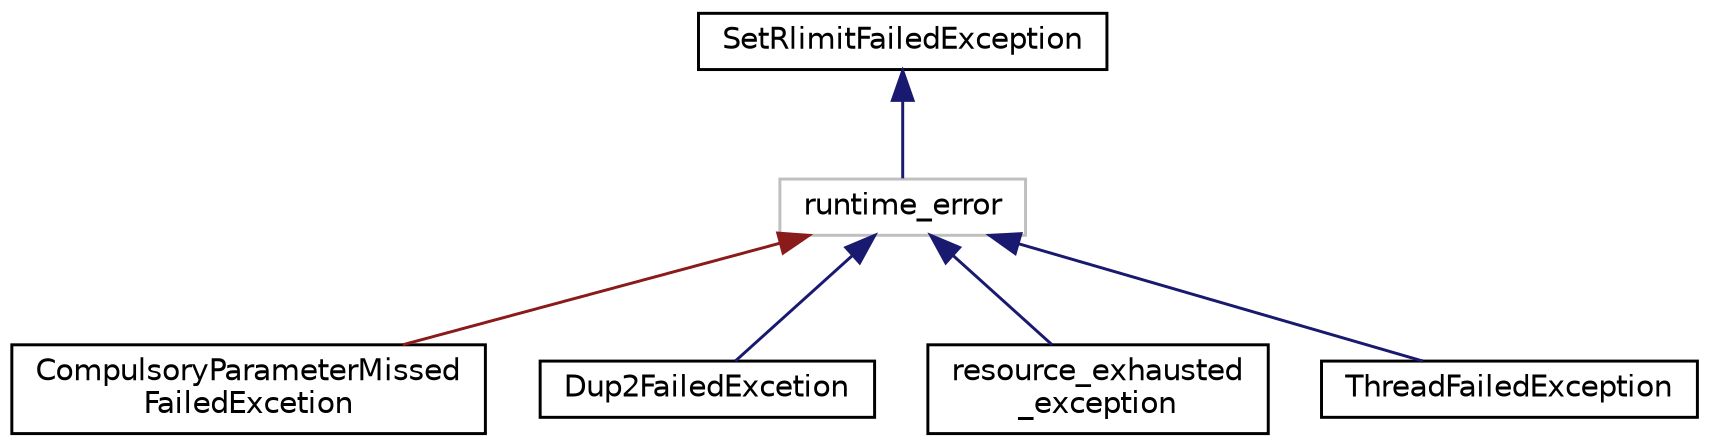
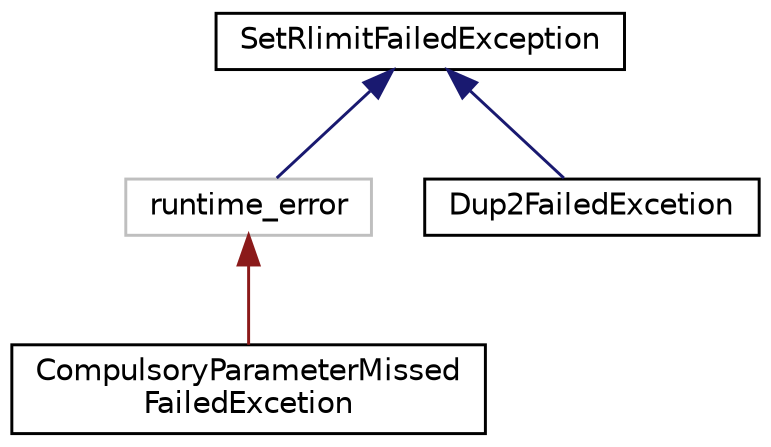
(794, 308) -> (517, 135)
(1098, 389) -> none
(1509, 389) -> none
